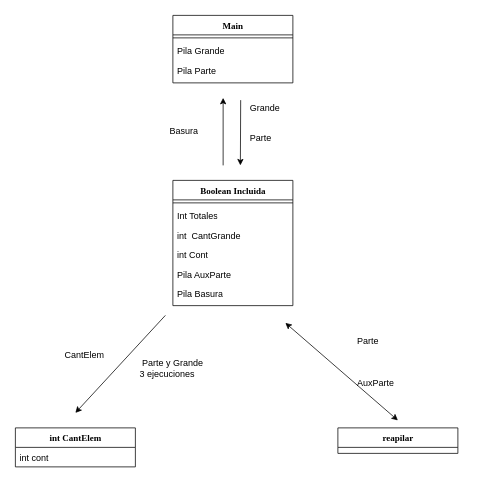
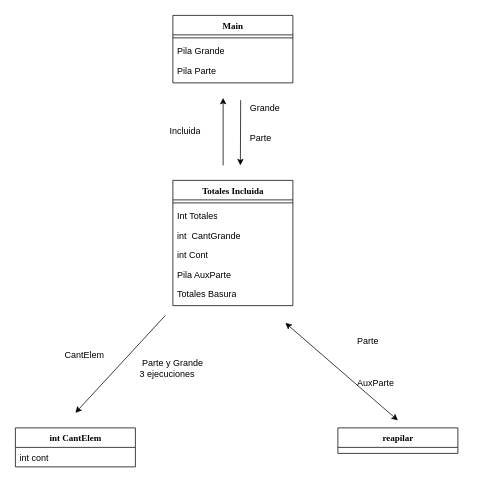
(185, 131) -> (188, 131)
(233, 191) -> (233, 191)
(202, 295) -> (210, 295)
